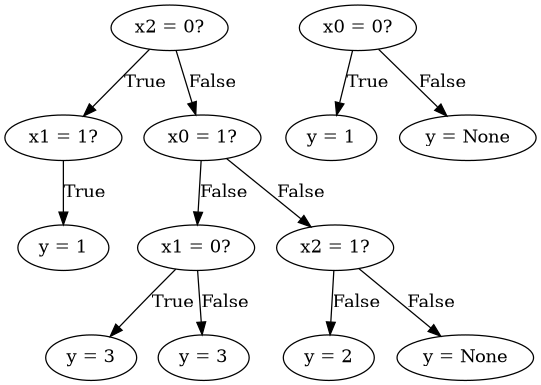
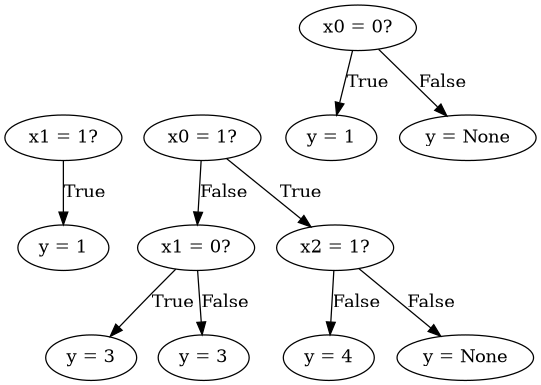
(170, 28) -> none
(301, 193) -> (301, 193)
(329, 358) -> (329, 358)
